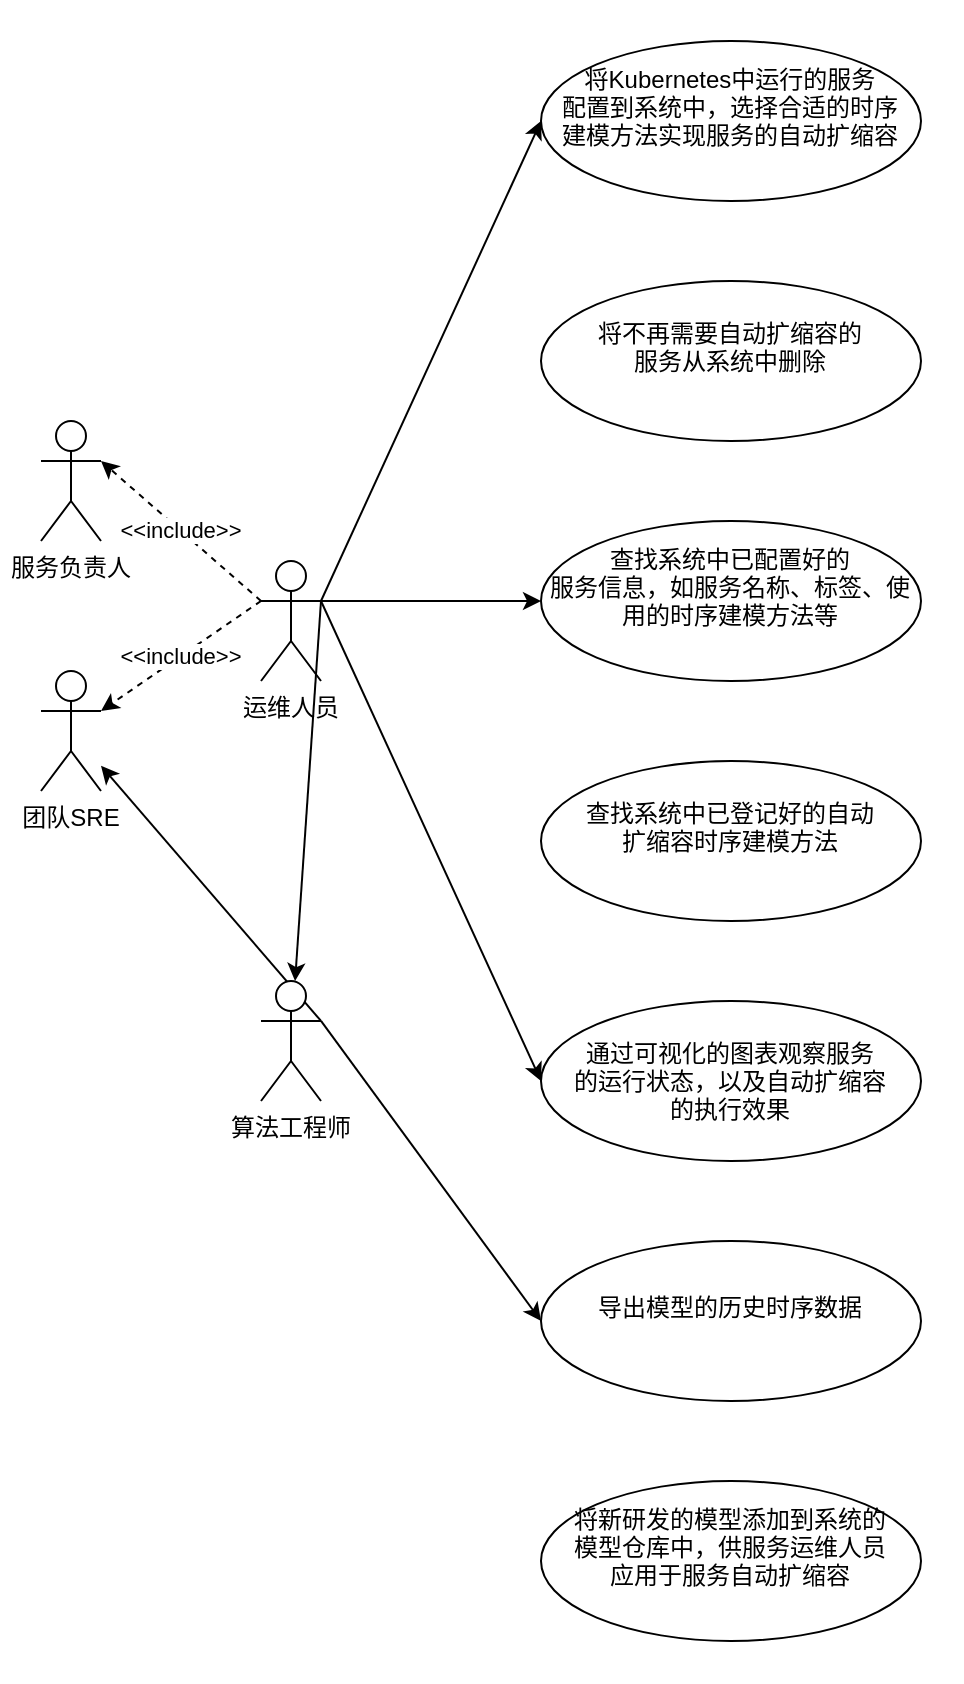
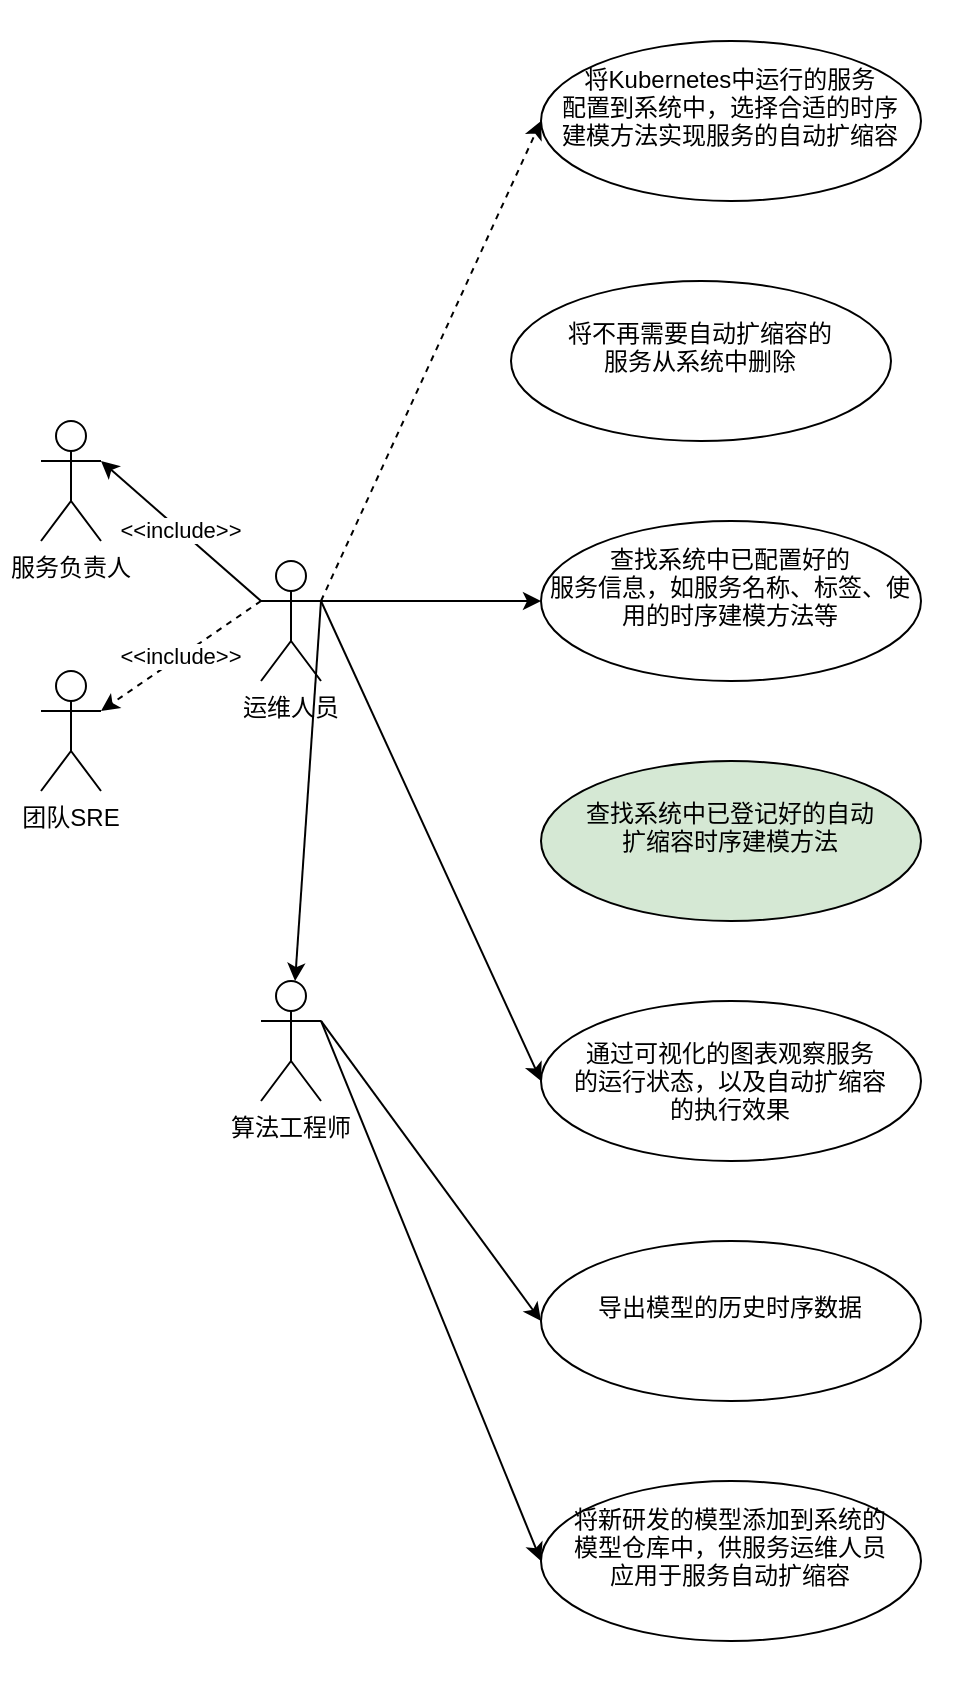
(731, 361) -> (701, 361)
(429, 365) -> (429, 365)
(227, 571) -> (227, 571)
(731, 841) -> (731, 841)
(199, 879) -> (430, 1290)
